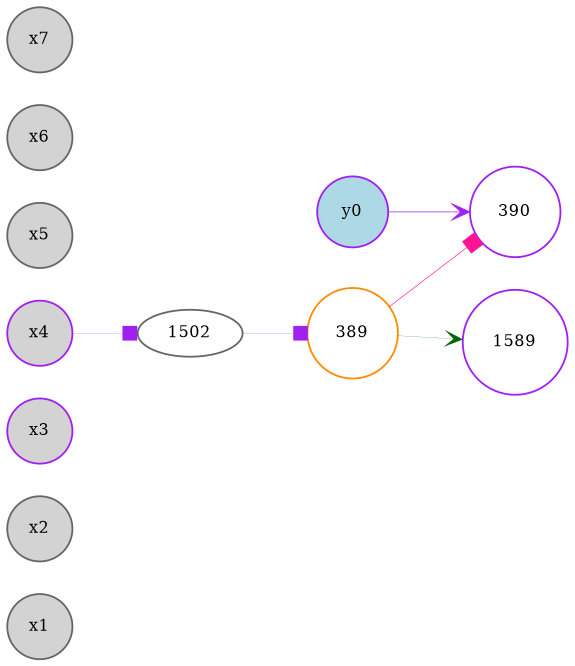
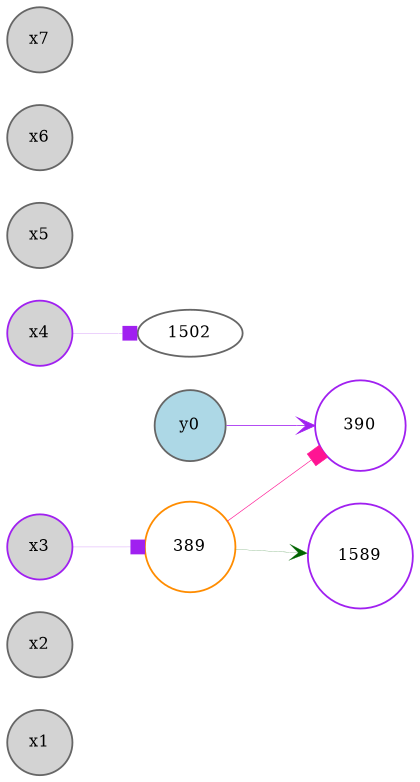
(353, 212) -> (190, 426)
(266, 333) -> (100, 547)
